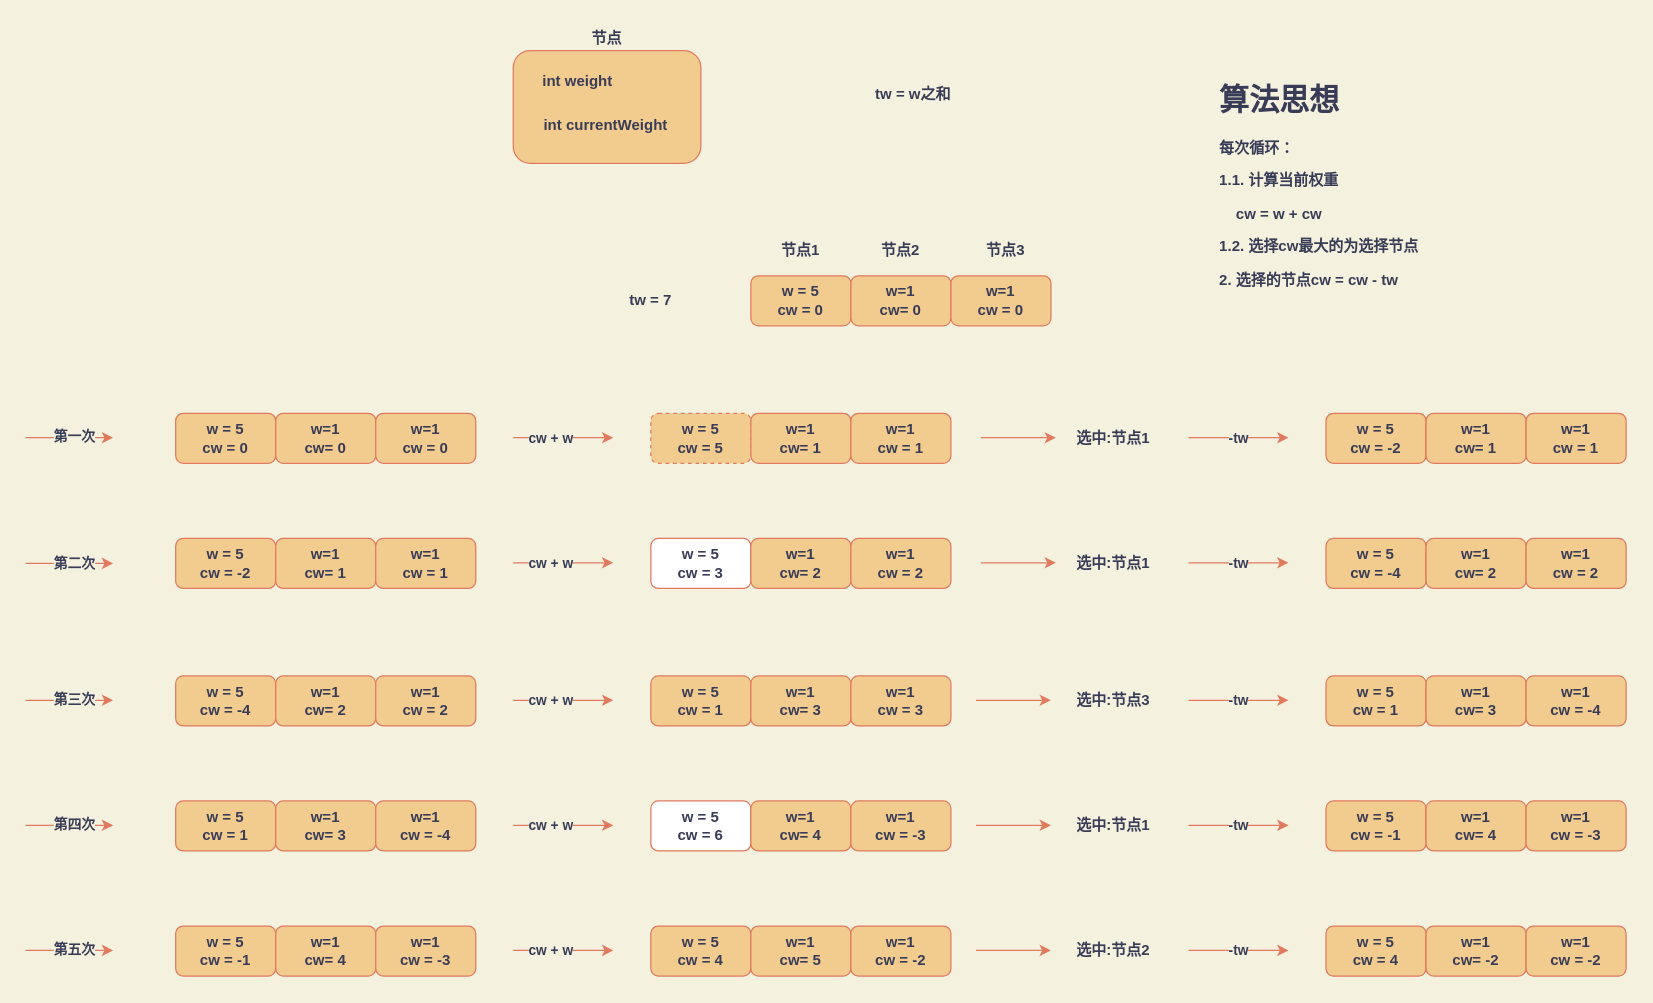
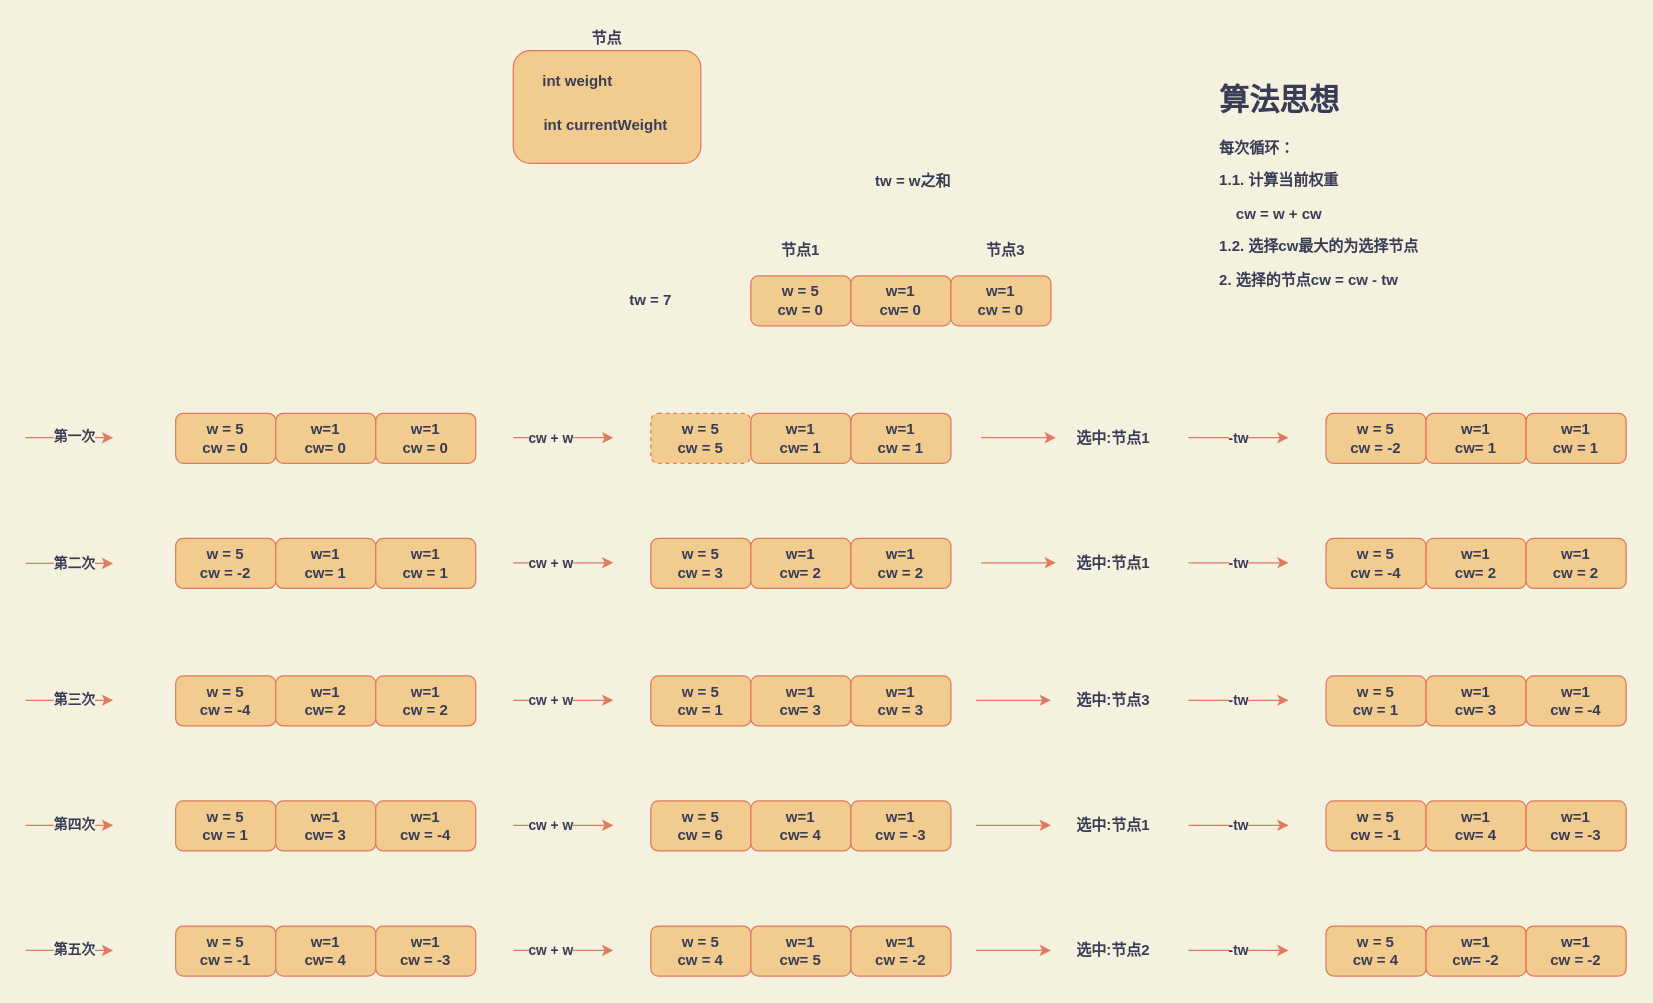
(913, 94) -> (913, 182)
(901, 251) -> none
(701, 563) -> (701, 563)
(701, 826) -> (701, 826)
